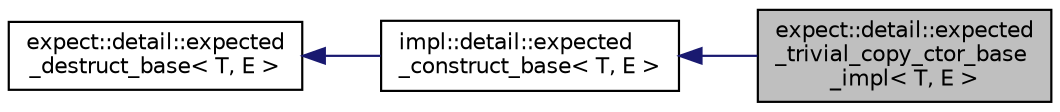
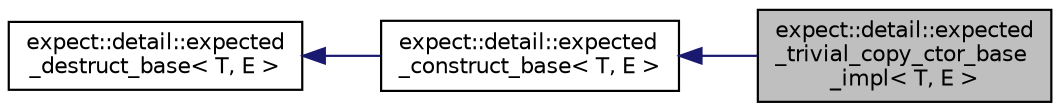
(530, 56) -> (530, 56)
